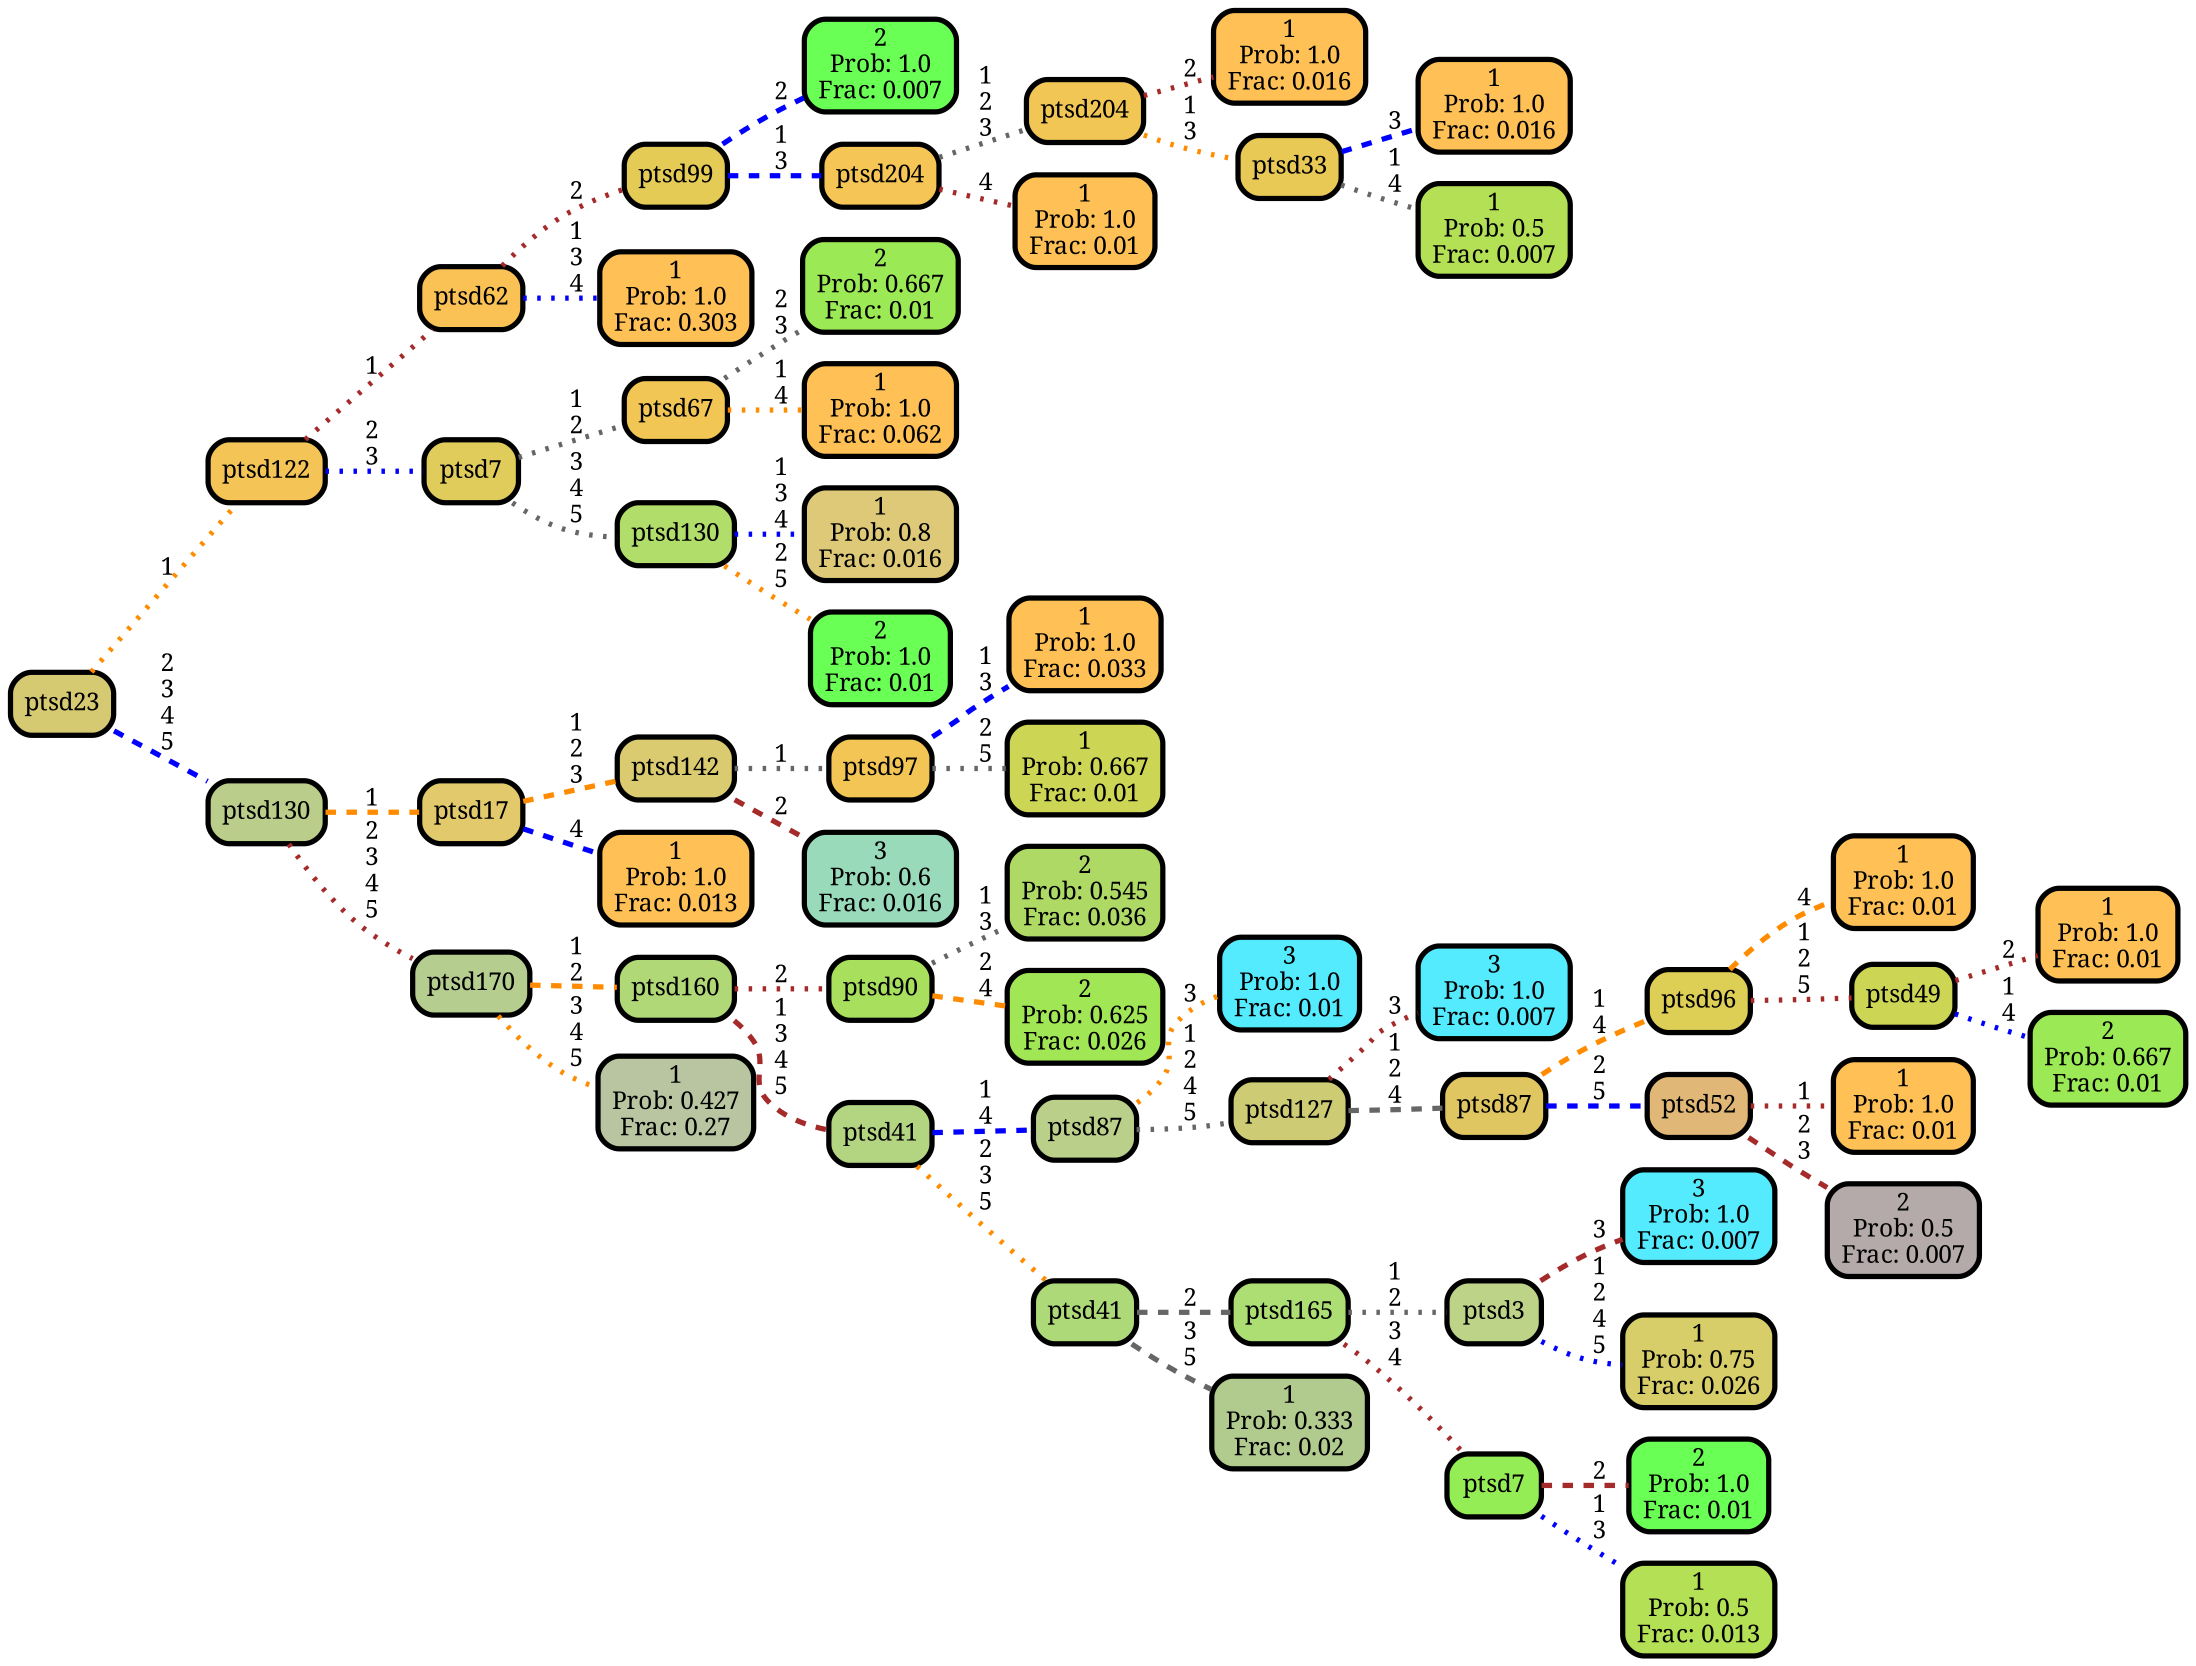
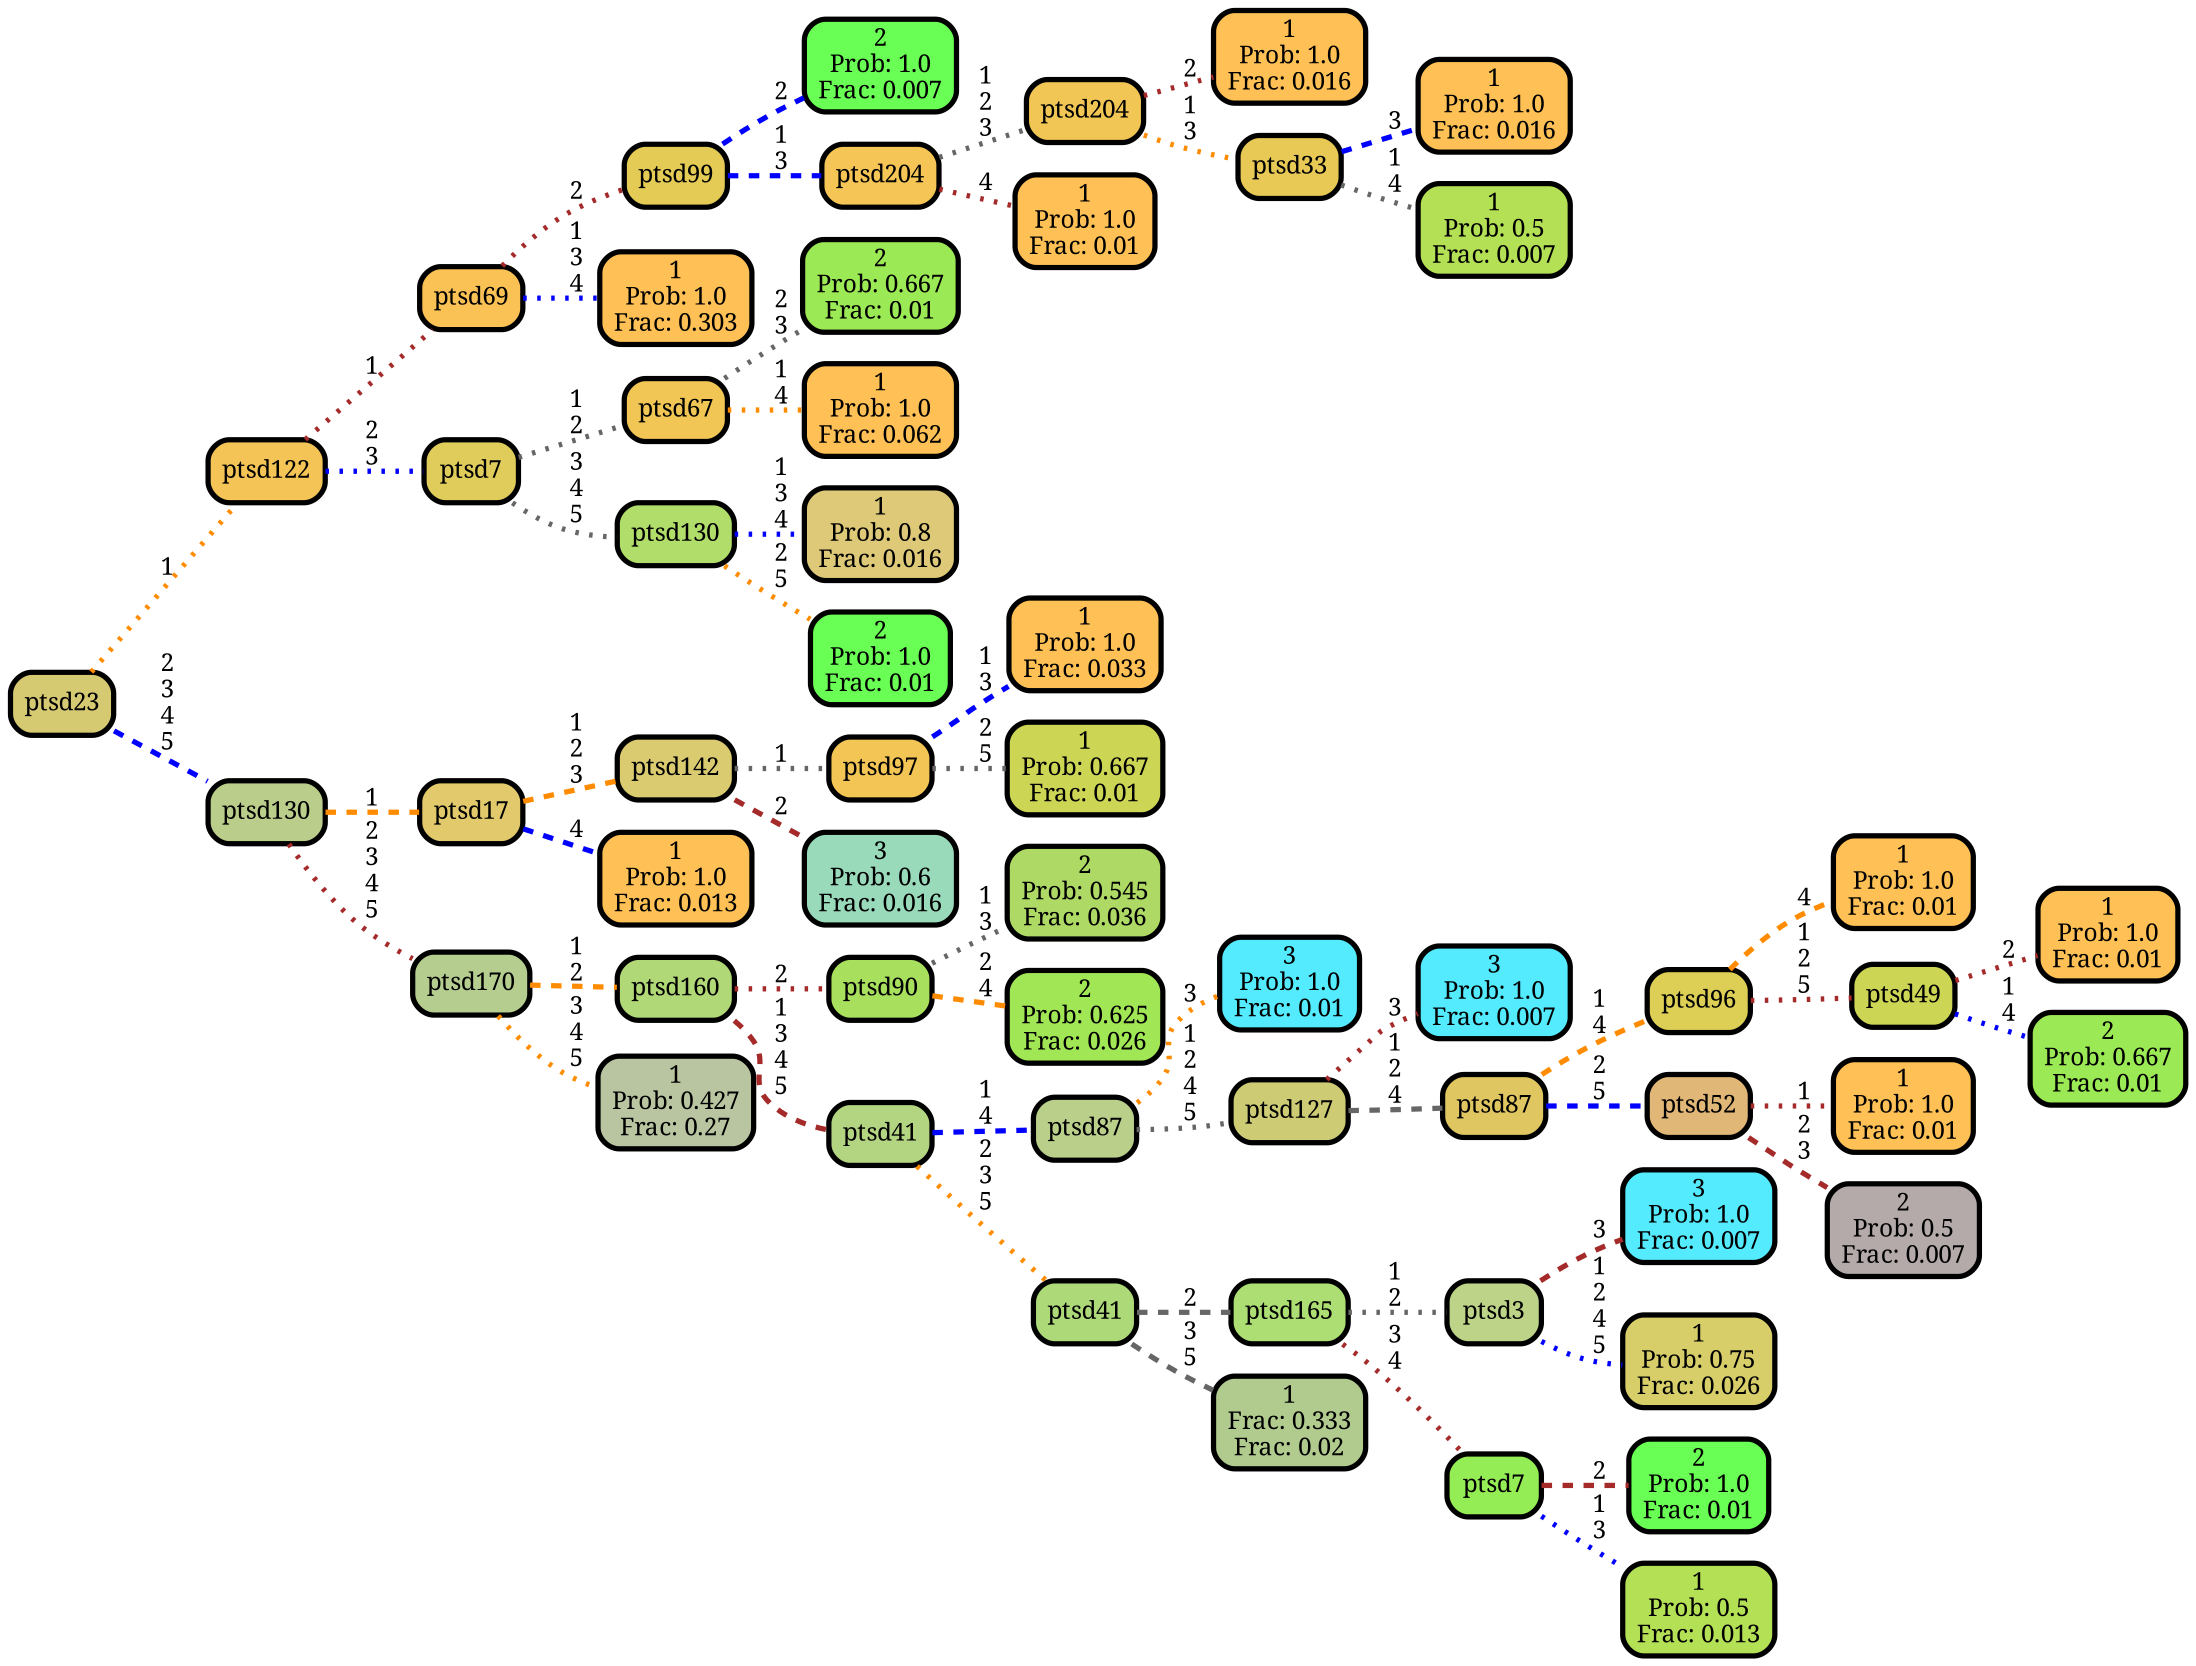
(471, 298) -> (471, 298)
(1290, 1422) -> (1290, 1422)
